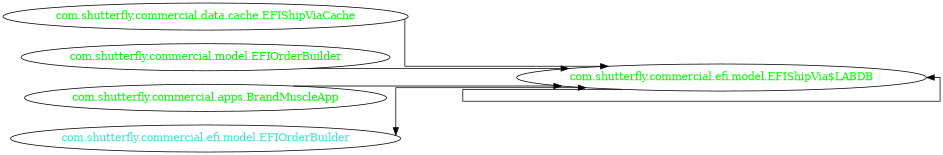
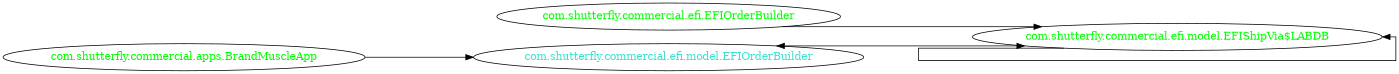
(206, 17) -> none
(206, 57) -> (669, 17)
(391, 86) -> (415, 57)
